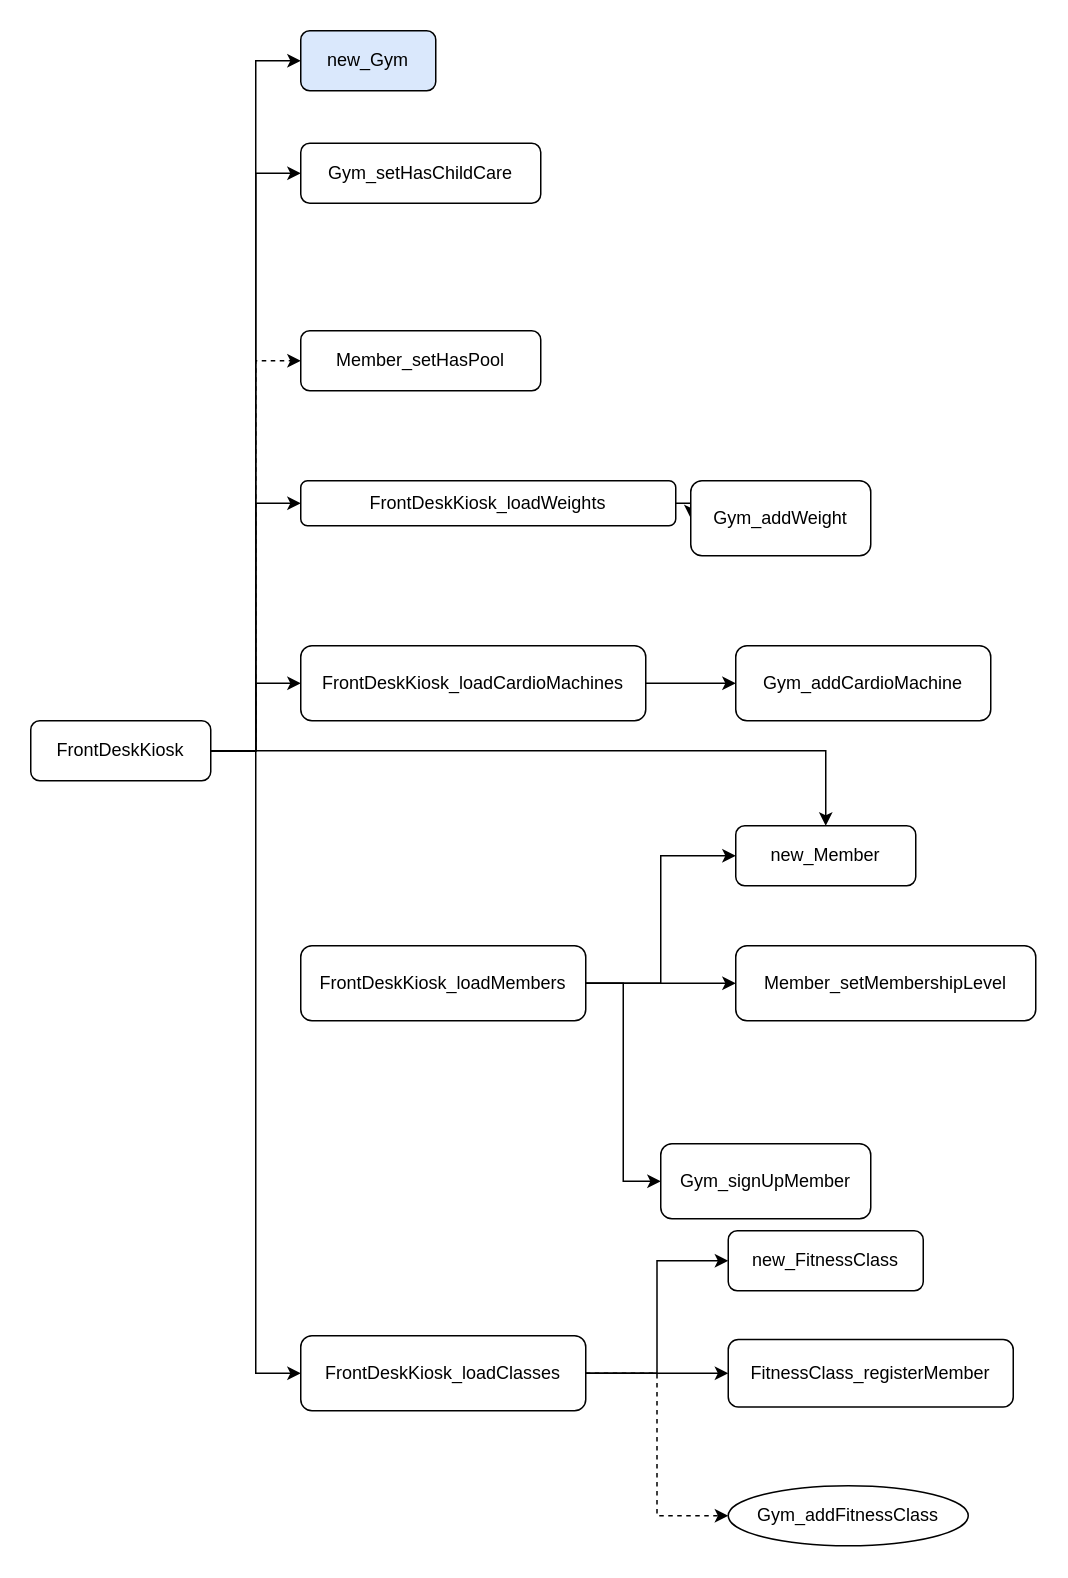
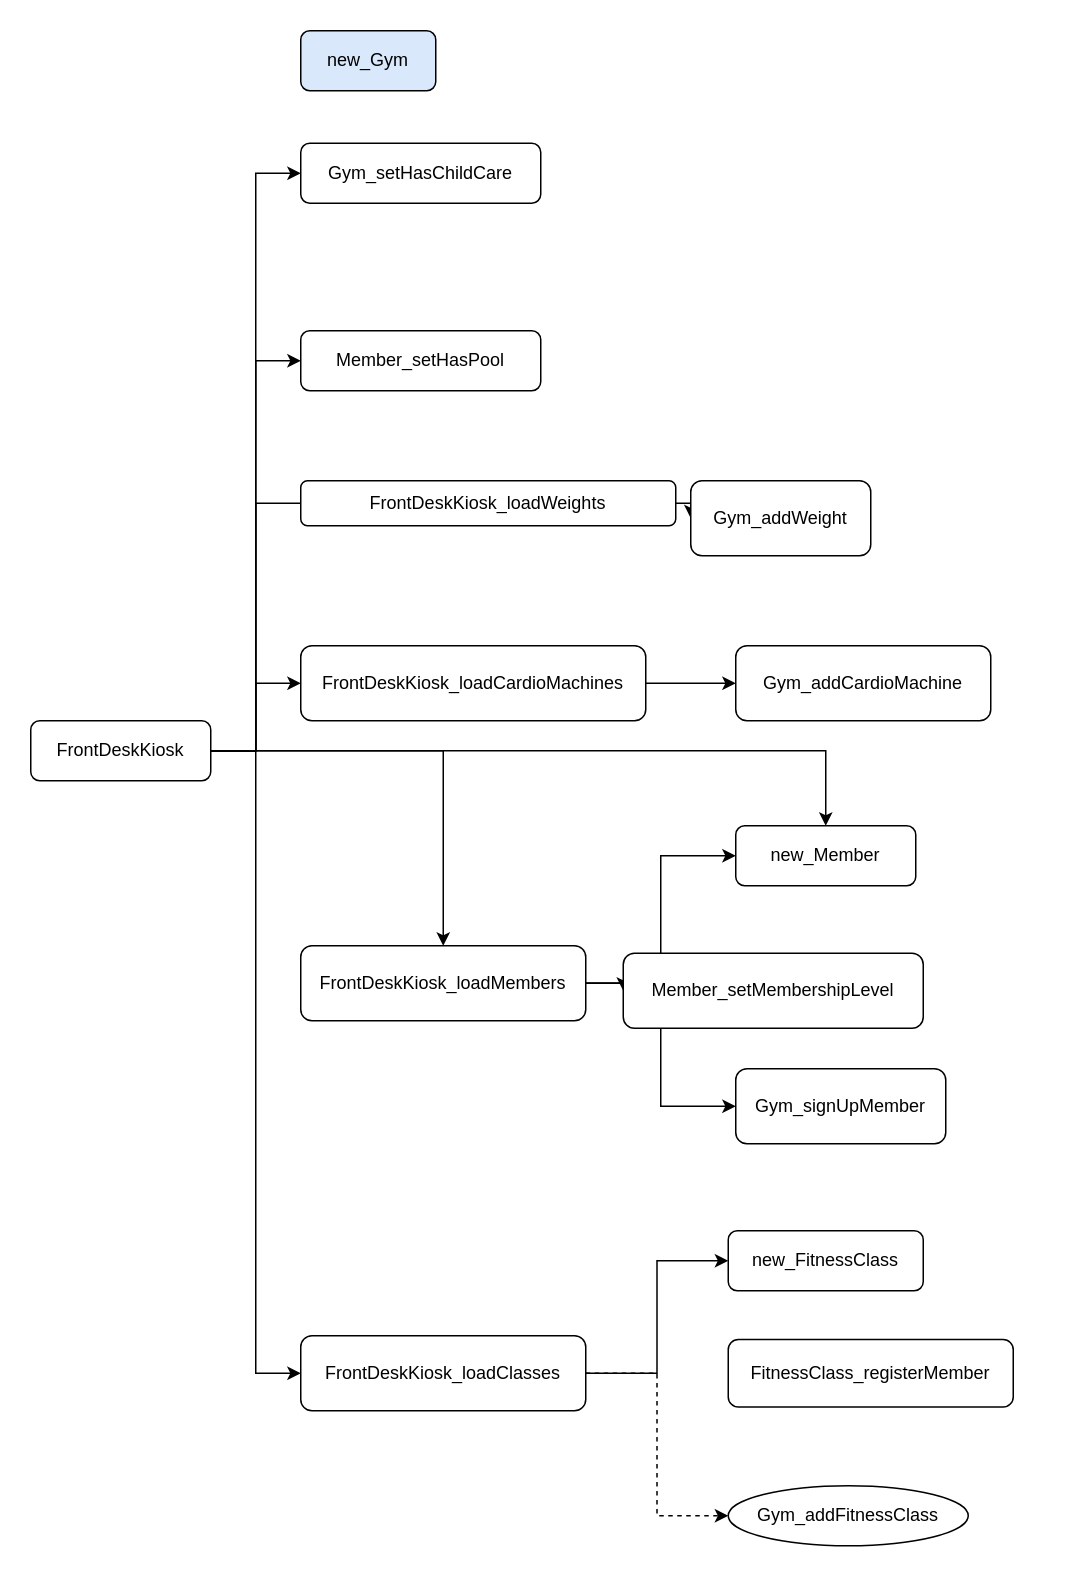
(256, 99) -> (443, 844)
(273, 361) -> (273, 361)
(289, 503) -> (293, 503)
(886, 983) -> (773, 991)
(766, 1181) -> (841, 1106)
(689, 1373) -> none
